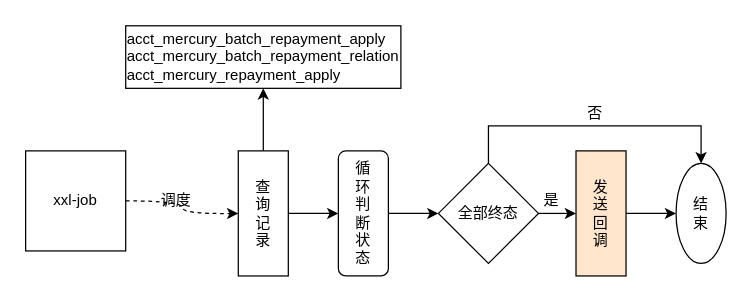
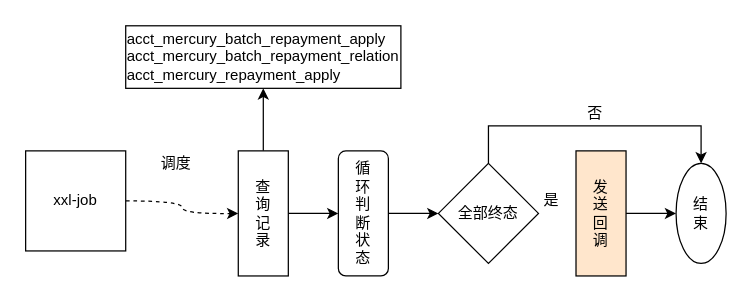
(176, 201) -> (176, 163)
(553, 213) -> none
